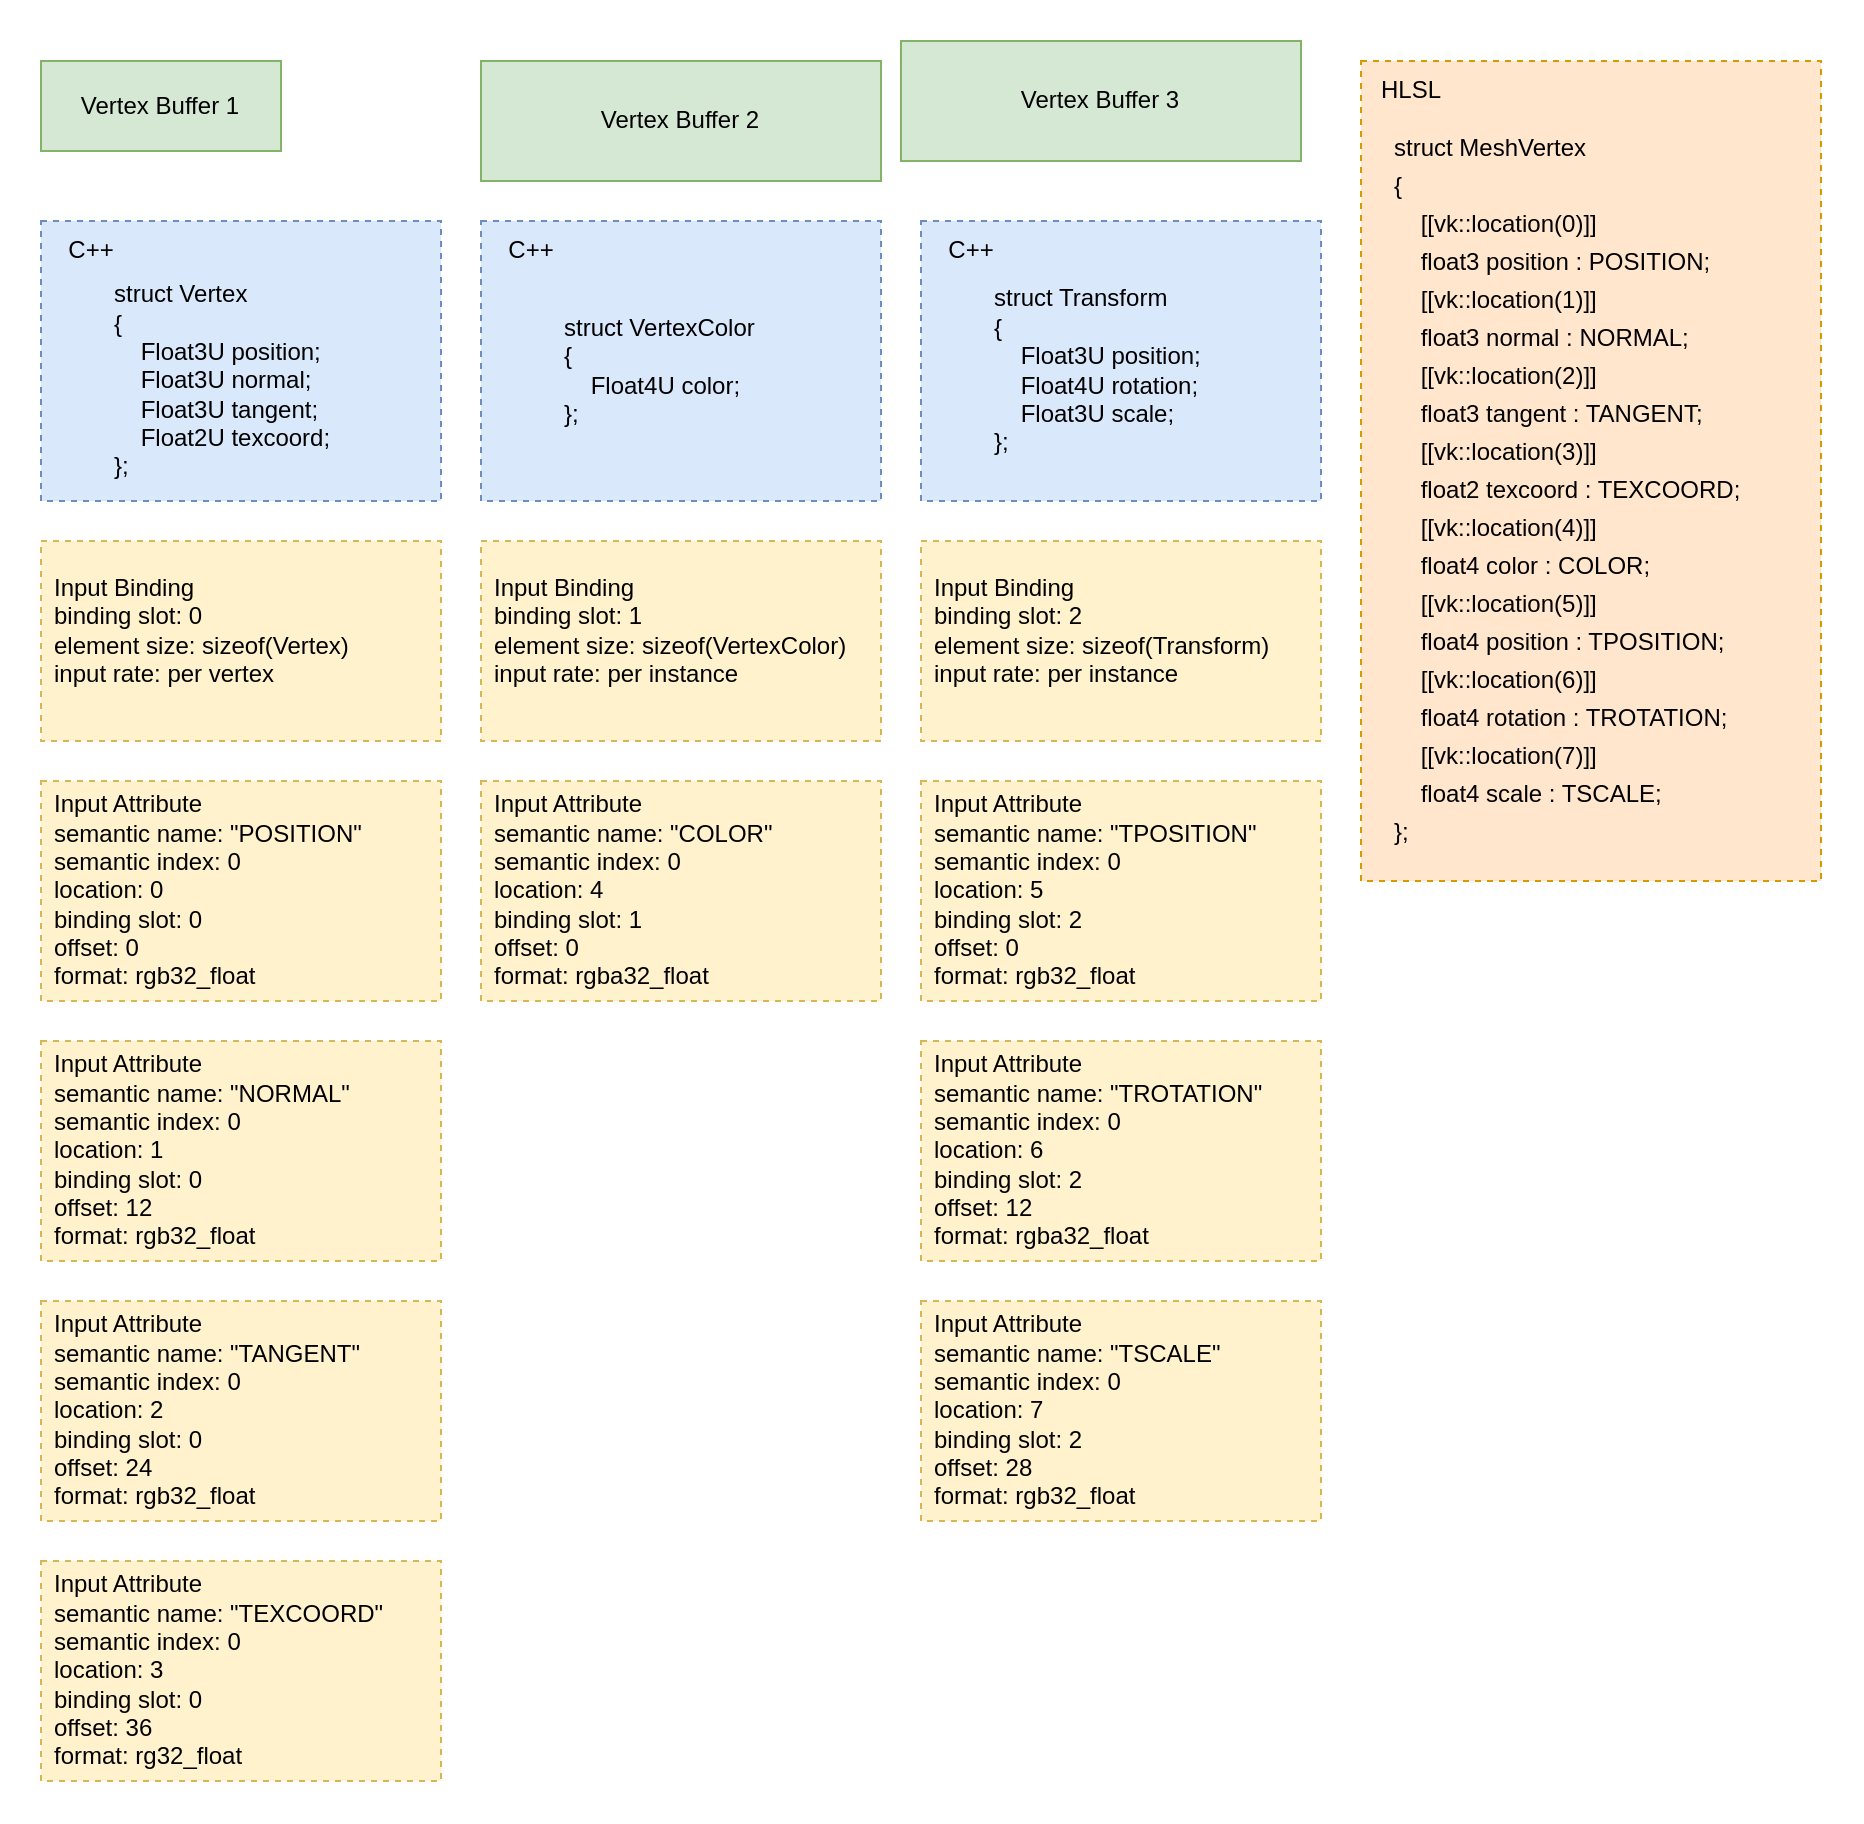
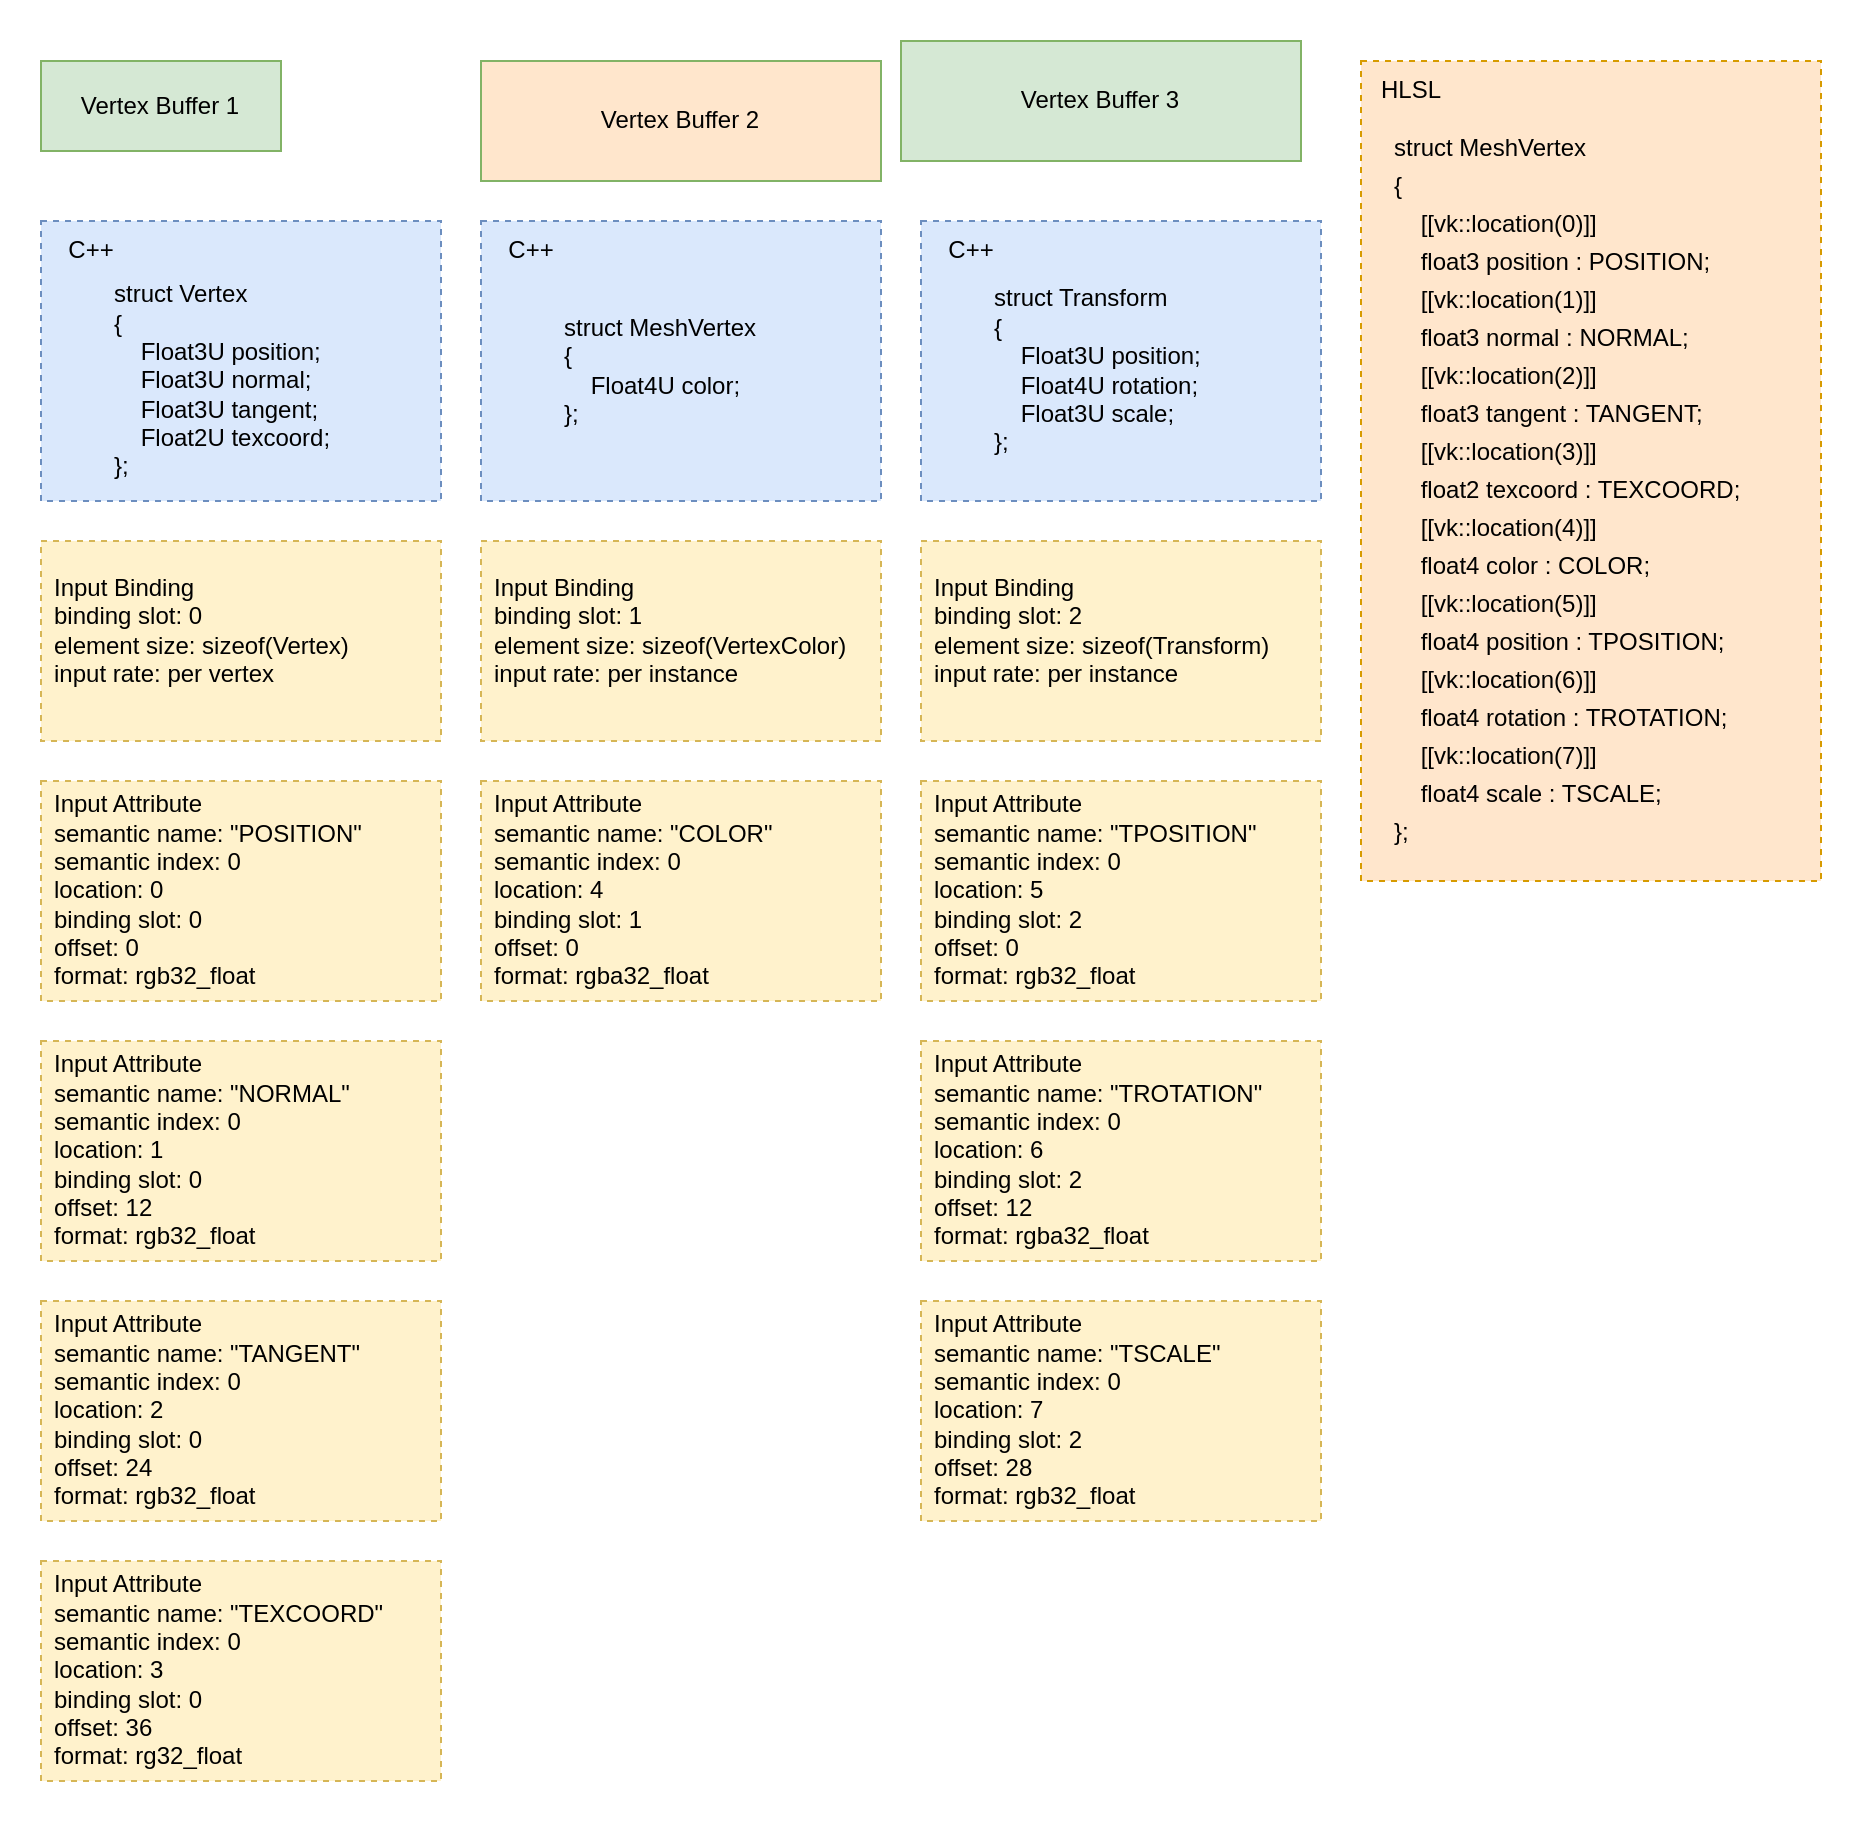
(681, 121) -> (681, 121)
(680, 371) -> (676, 371)
